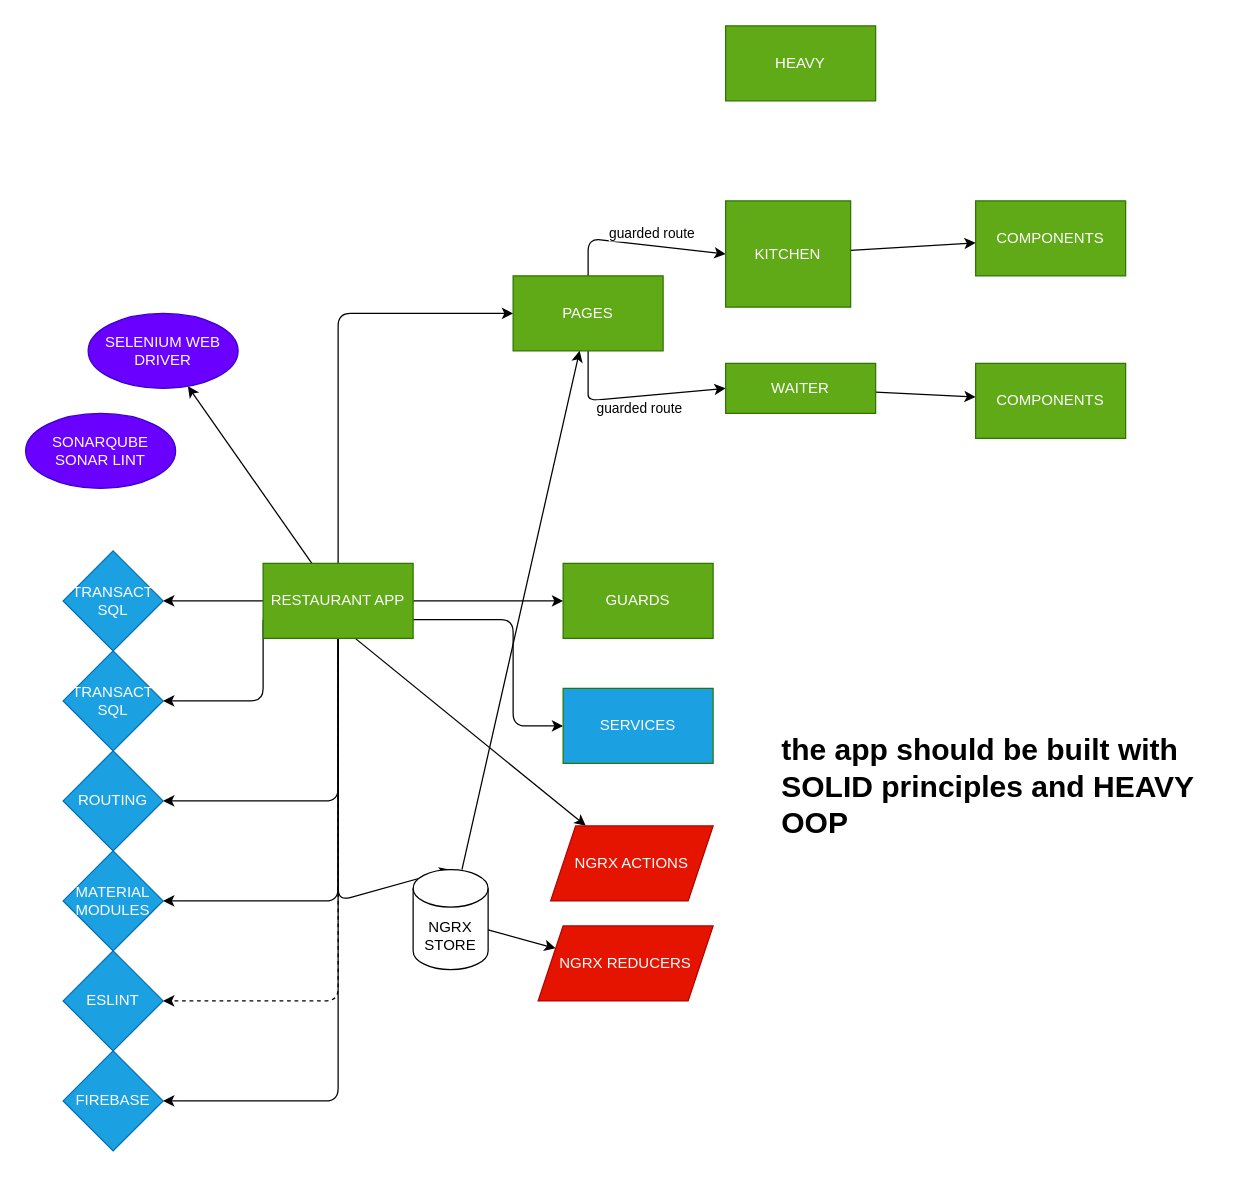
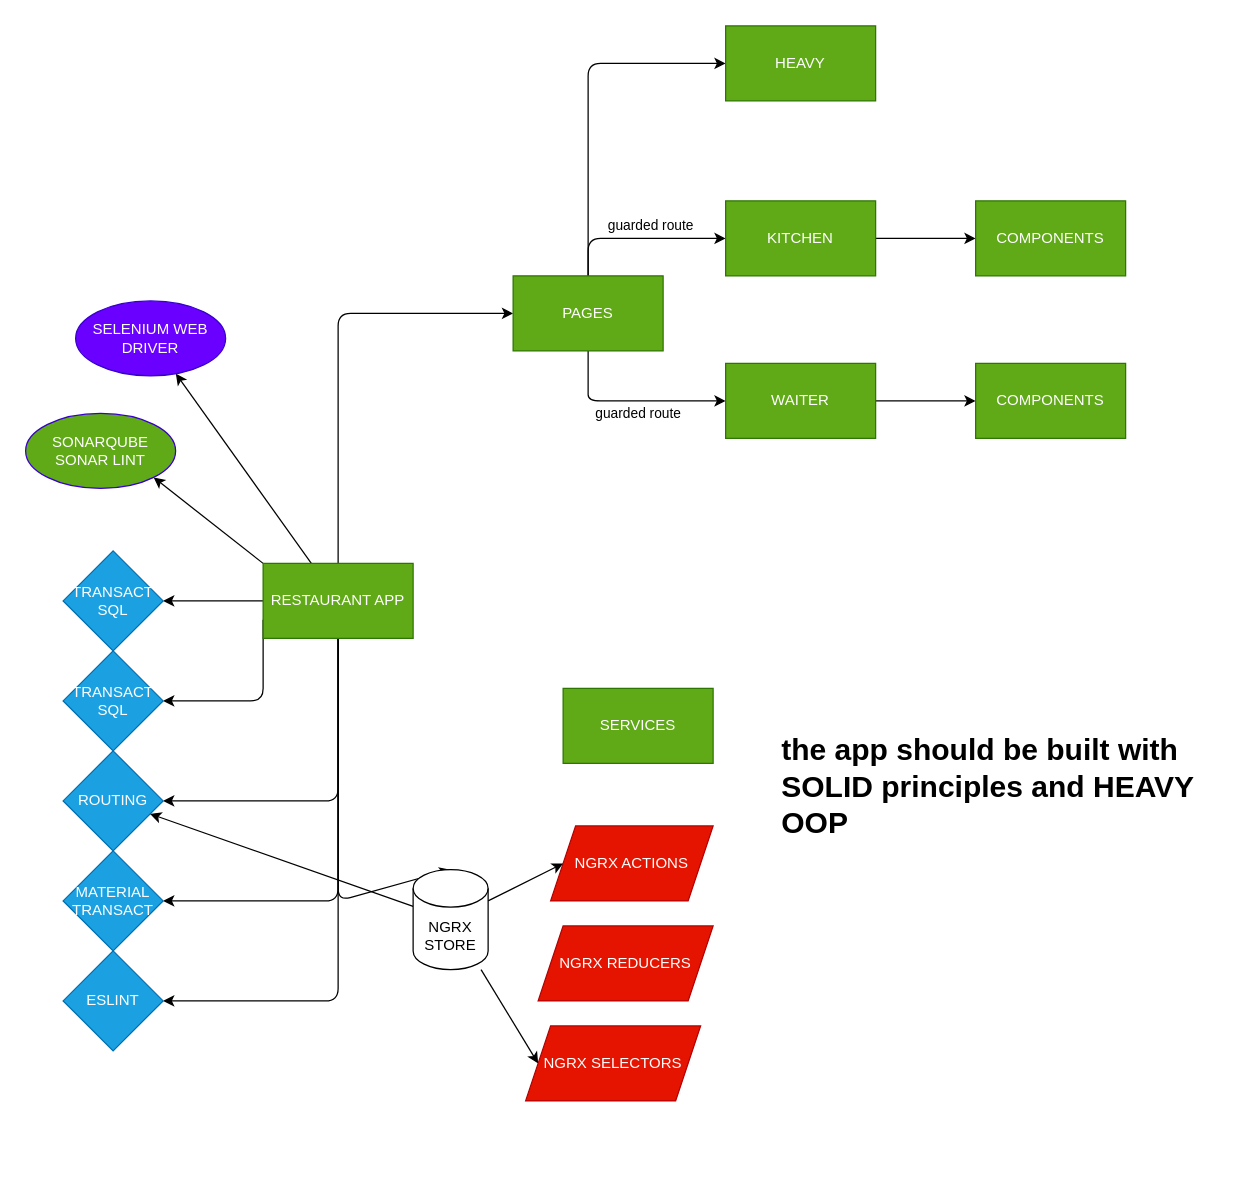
none -> (588, 93)
(788, 254) -> (801, 238)
(163, 351) -> (151, 338)
(801, 388) -> (801, 401)
(101, 451) -> (101, 451)
(547, 496) -> (522, 884)
(484, 601) -> none
(638, 601) -> none
(513, 701) -> none
(638, 726) -> (638, 726)
(467, 729) -> (212, 523)
(113, 901) -> (113, 901)
(518, 938) -> (285, 861)
(252, 1001) -> (252, 1001)
none -> (507, 1012)
none -> (613, 1063)
(113, 1101) -> none
(302, 1101) -> none
